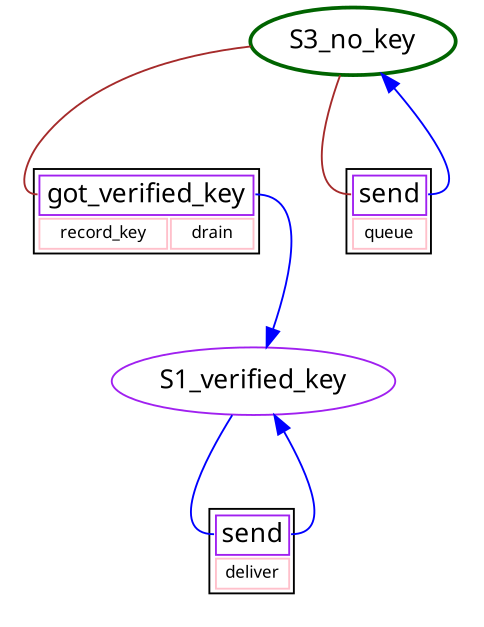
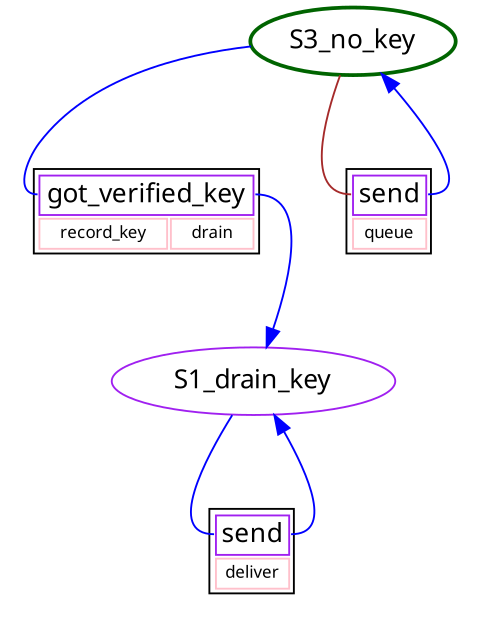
(107, 87) -> (107, 87)
(253, 381) -> (253, 381)
